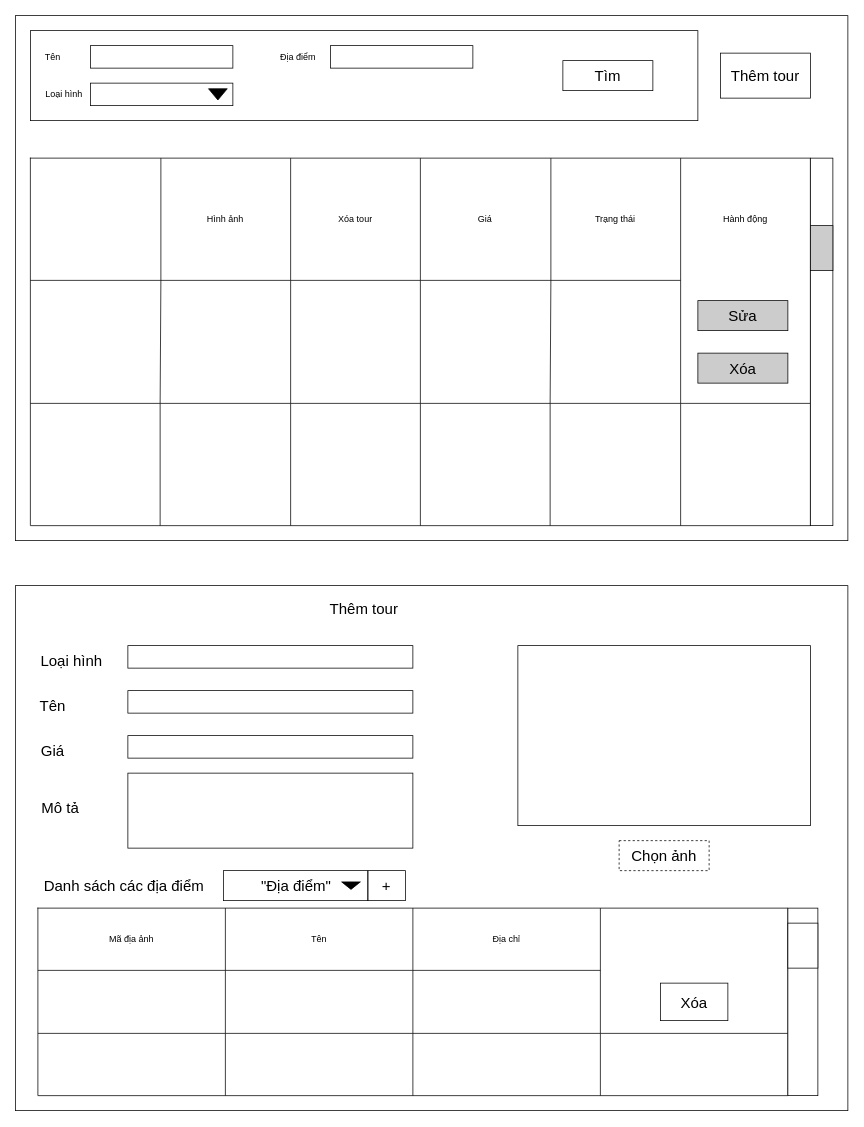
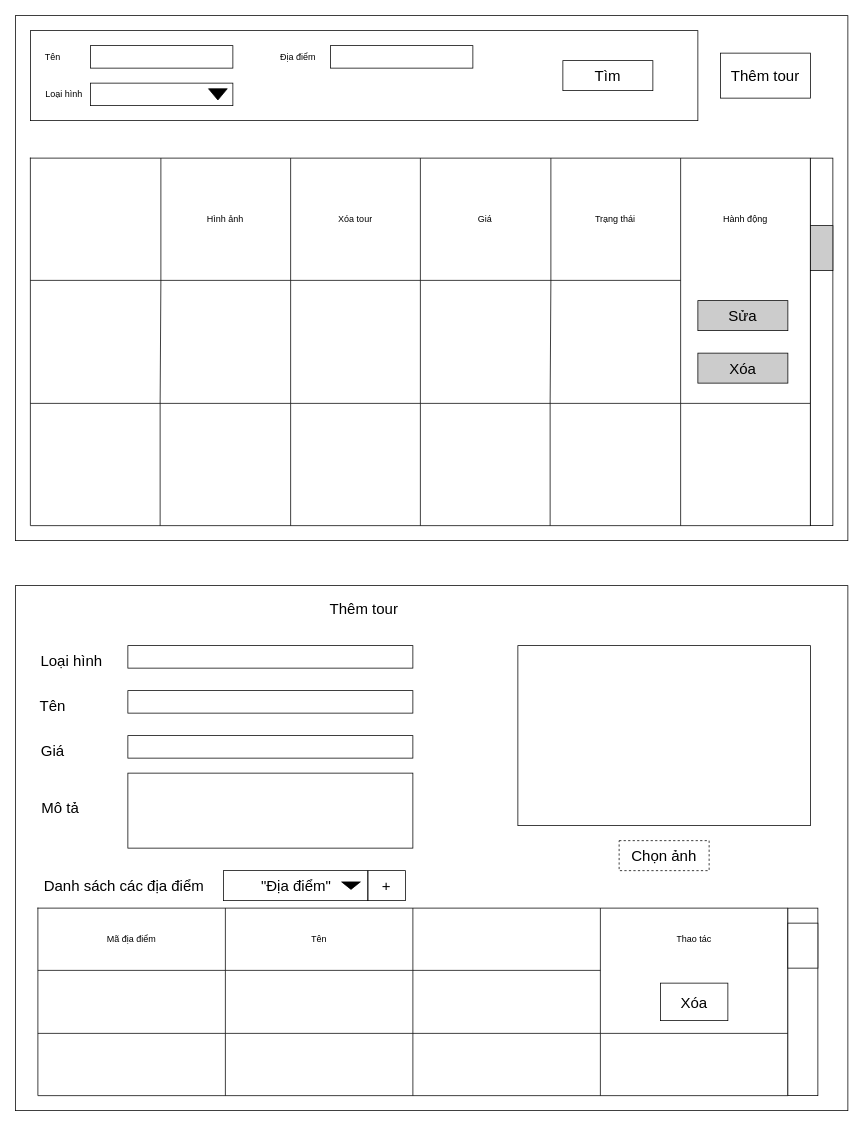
(132, 939) -> (132, 939)
(507, 939) -> none
none -> (694, 939)
